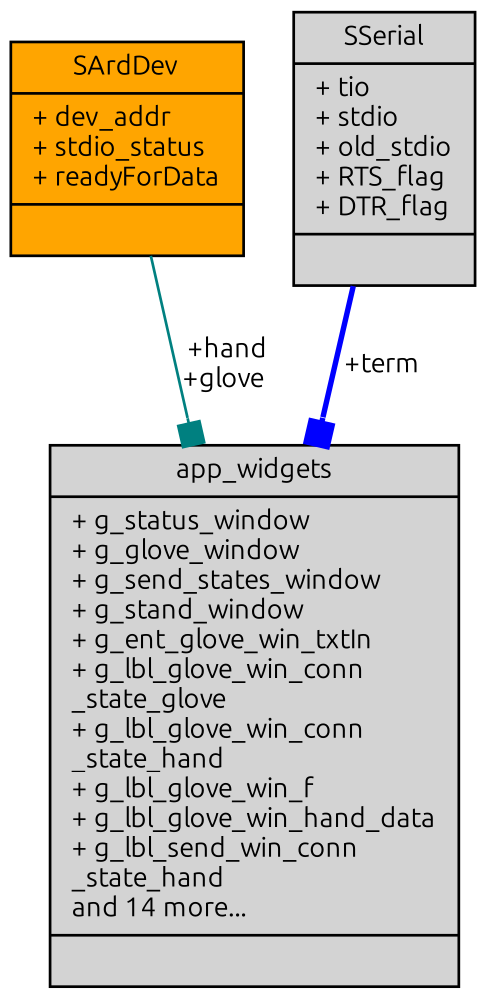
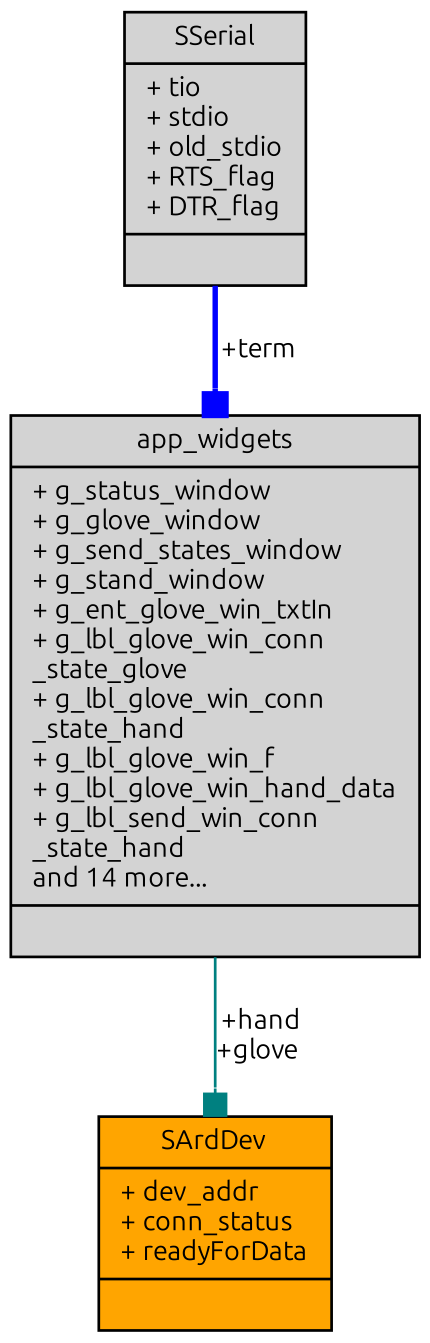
(119, 148) -> (207, 1222)
(169, 337) -> (215, 1022)
